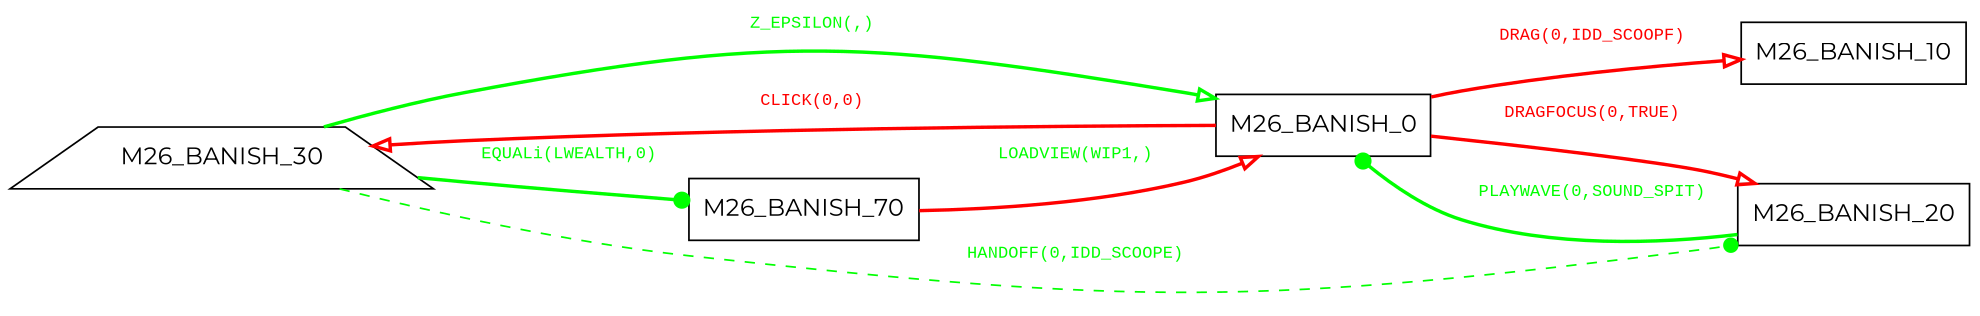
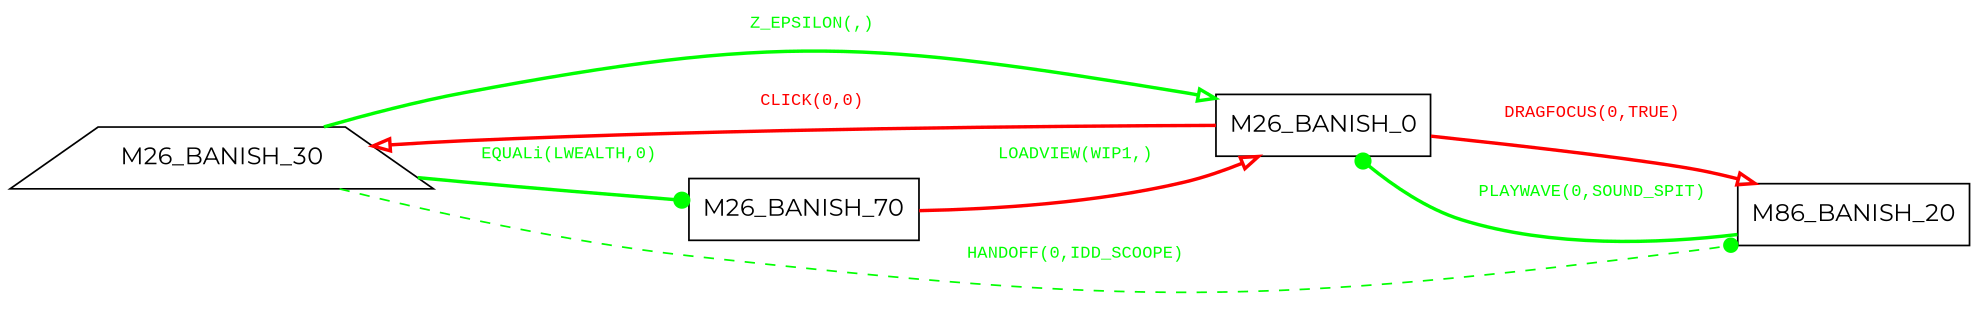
(1854, 53) -> none
(1854, 215) -> (1854, 215)
